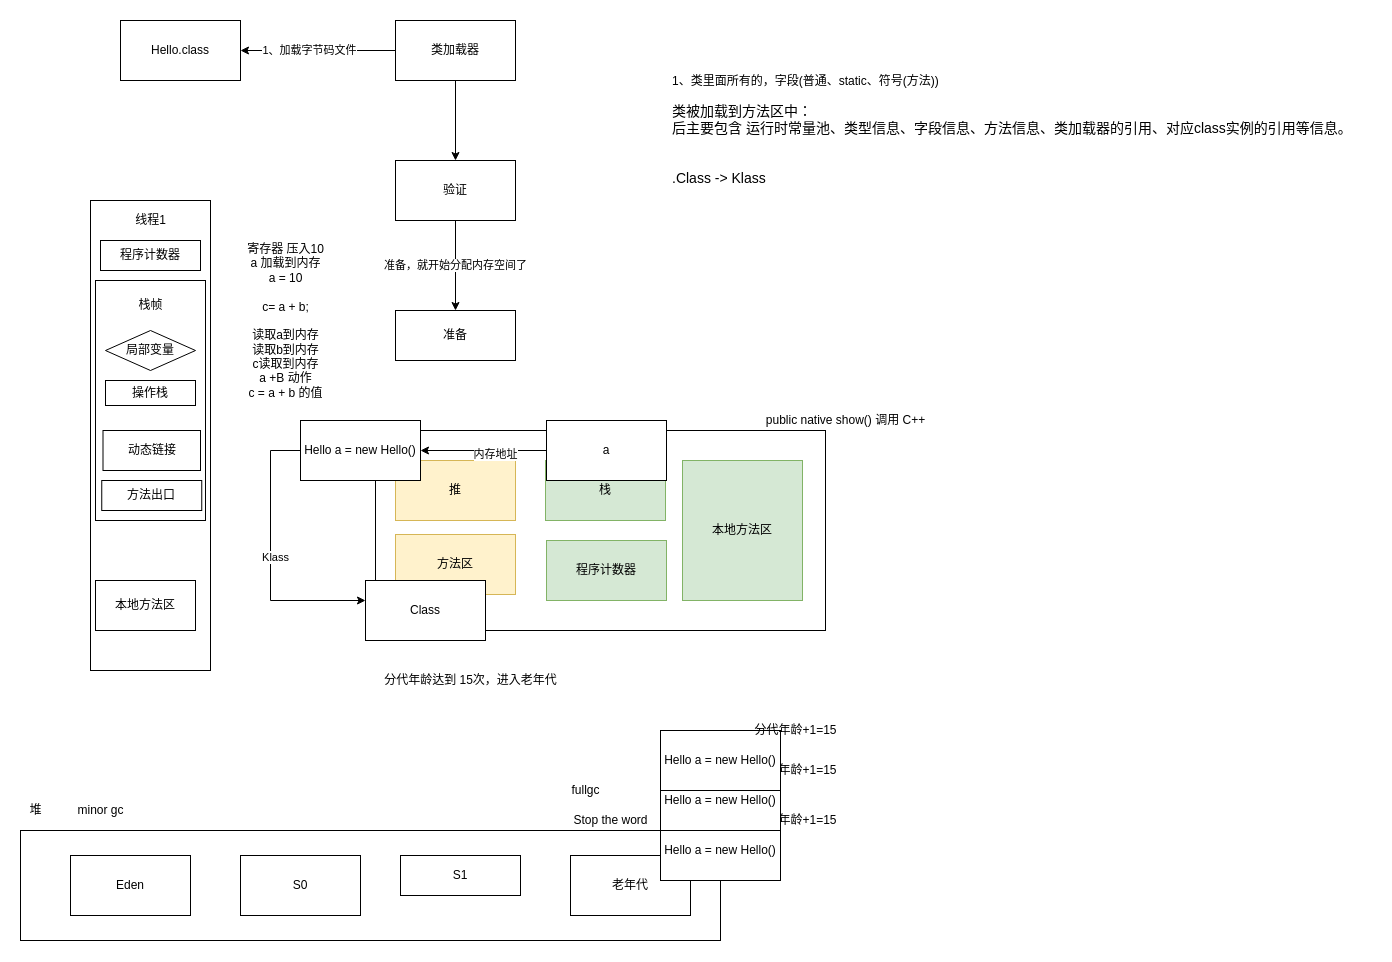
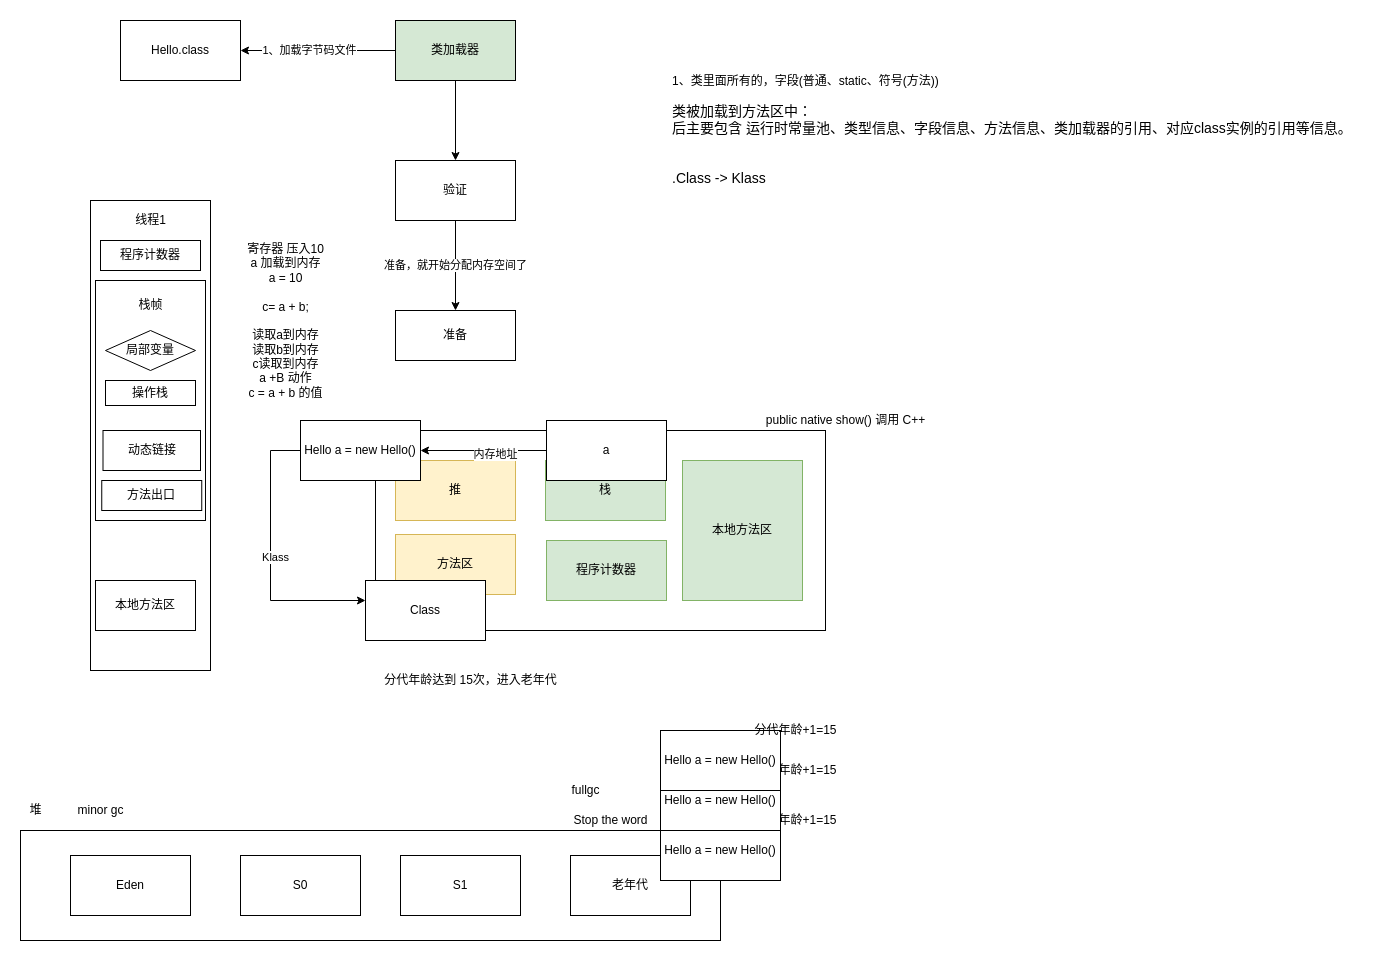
(456, 51) -> (456, 51)
(461, 876) -> (461, 886)
